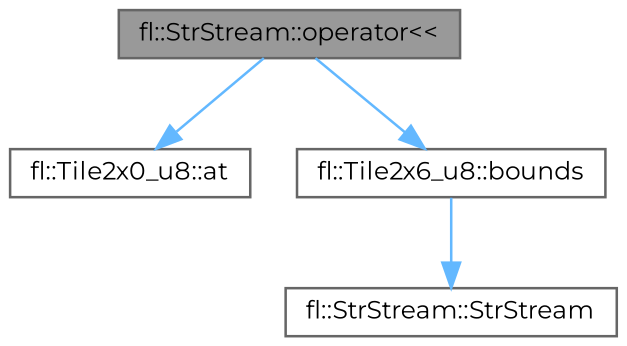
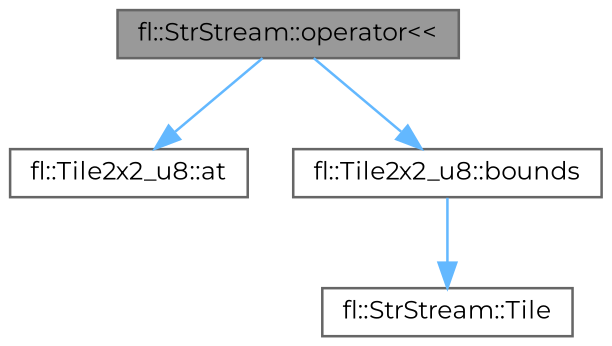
(130, 173) -> (129, 173)
(451, 173) -> (447, 173)
(451, 312) -> (447, 312)
